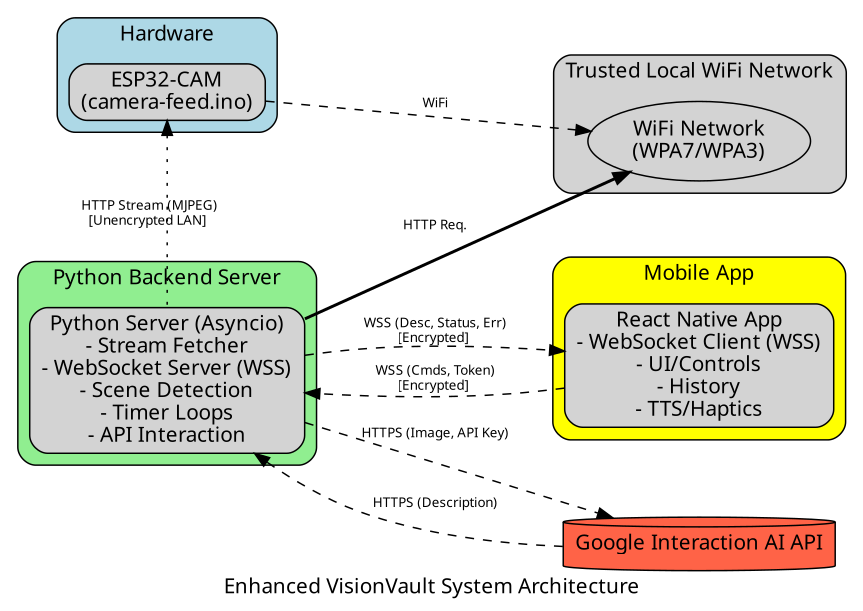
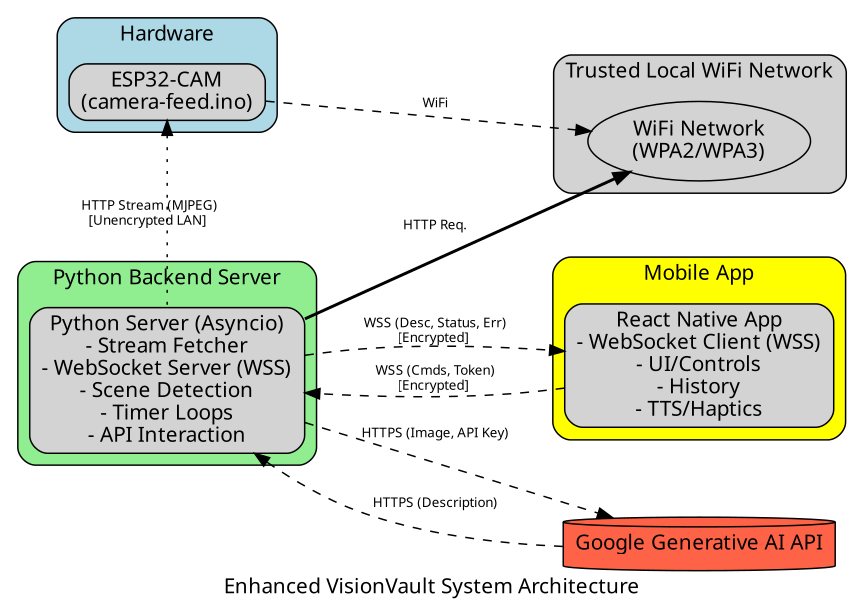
(699, 141) -> (699, 141)
(699, 544) -> (699, 544)
